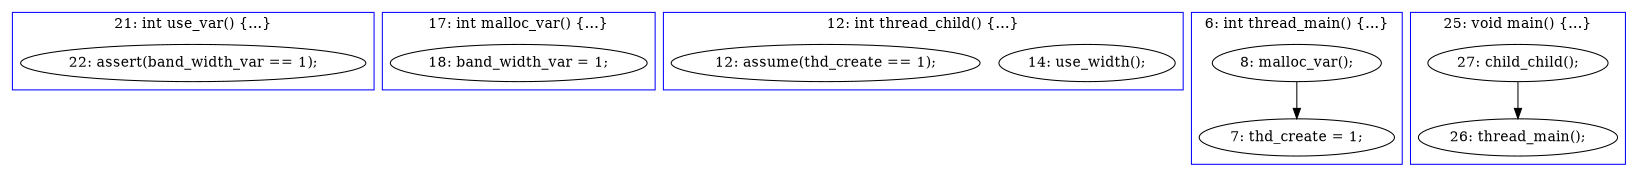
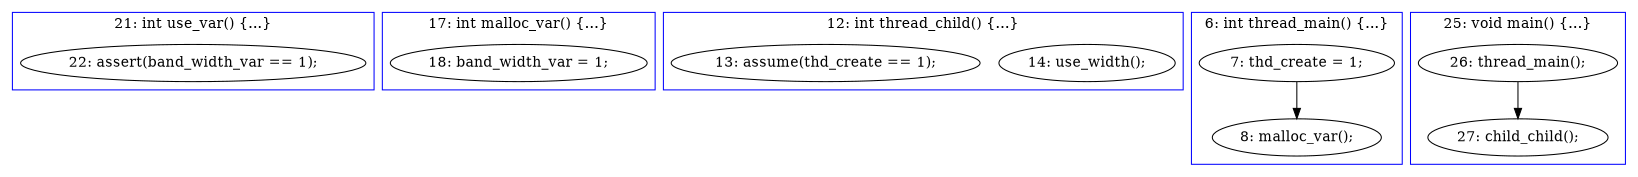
(826, 63) -> (826, 63)
(1297, 95) -> (1297, 95)
(1518, 95) -> (1518, 95)
